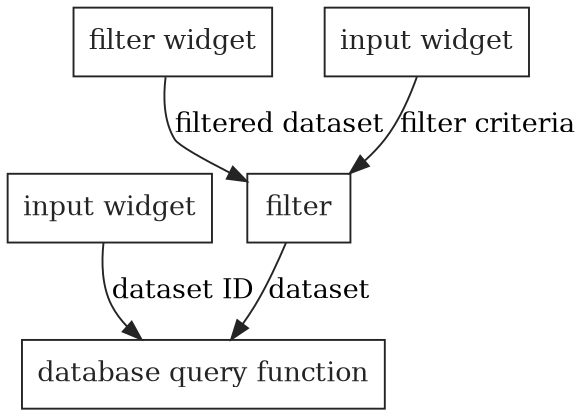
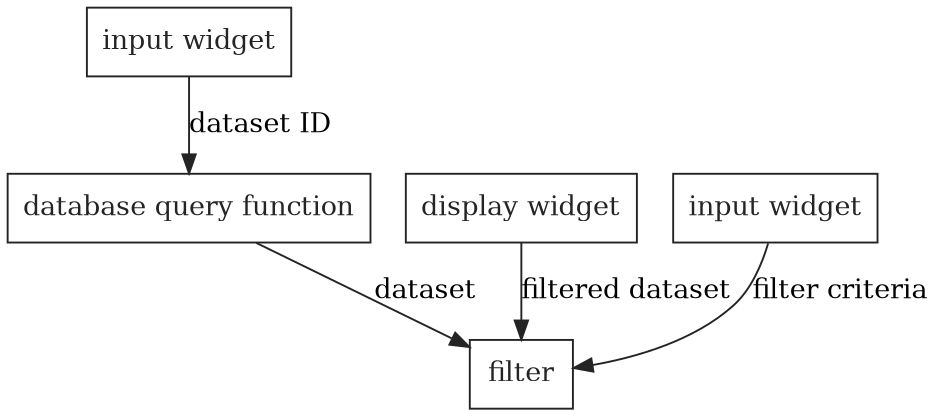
(173, 42) -> (521, 208)
(267, 285) -> (354, 291)
